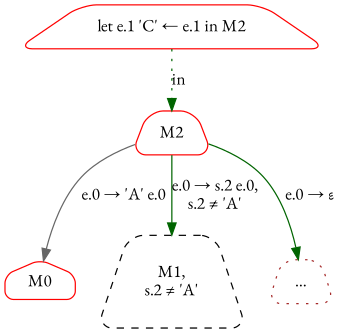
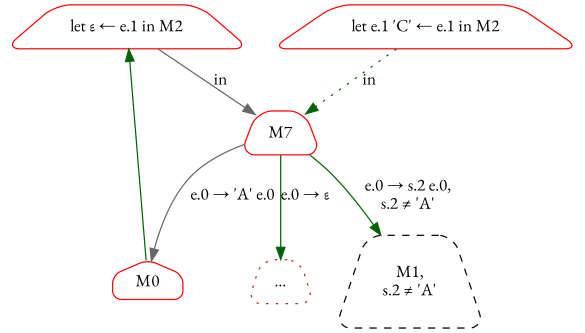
none -> (127, 27)
(172, 133) -> (281, 133)
